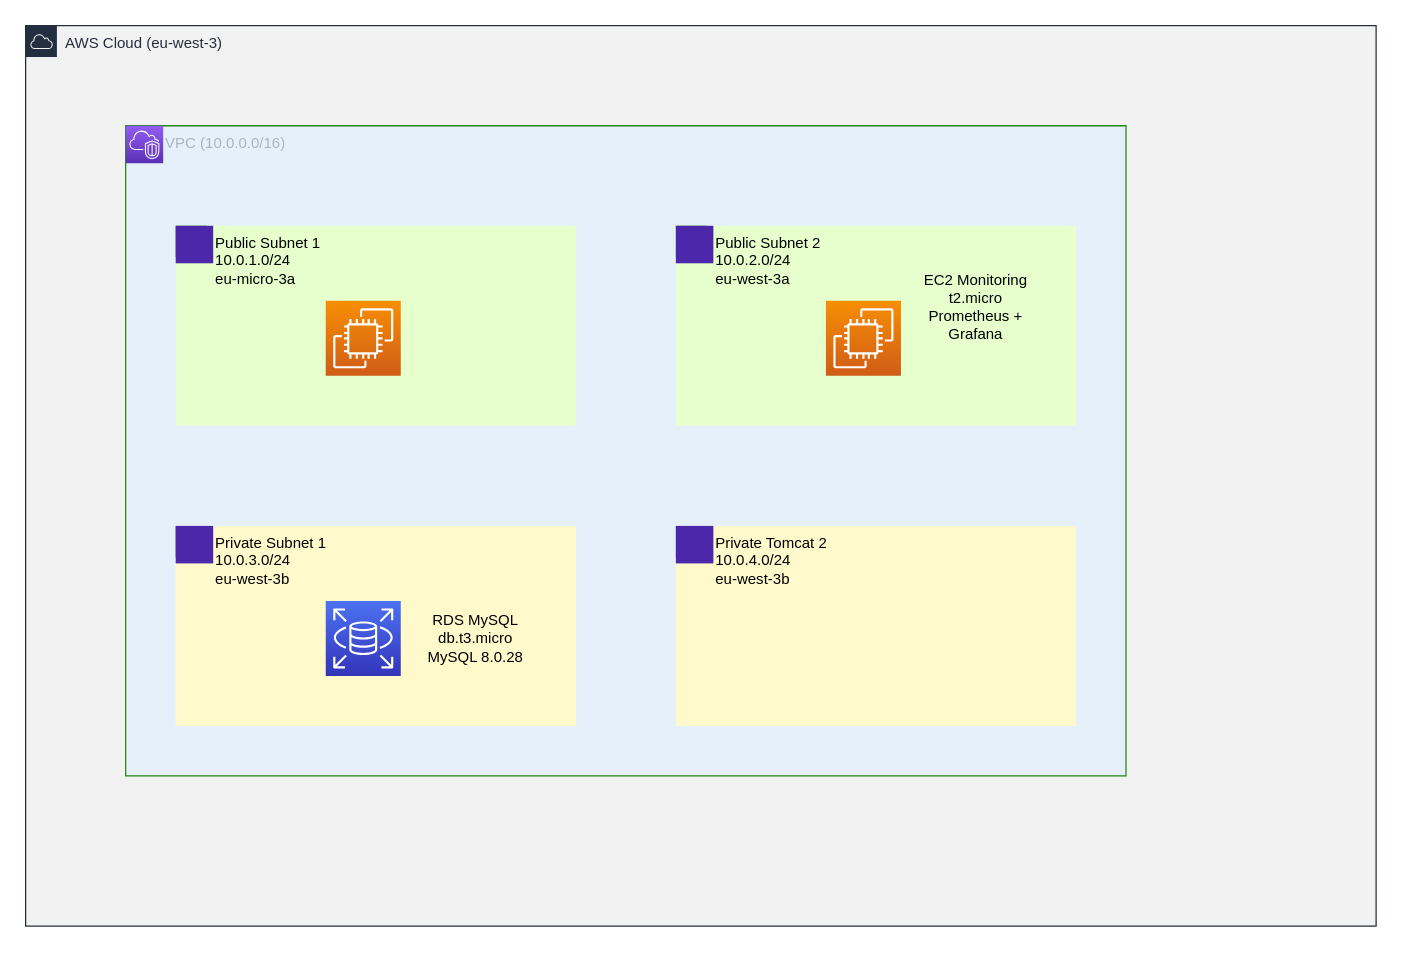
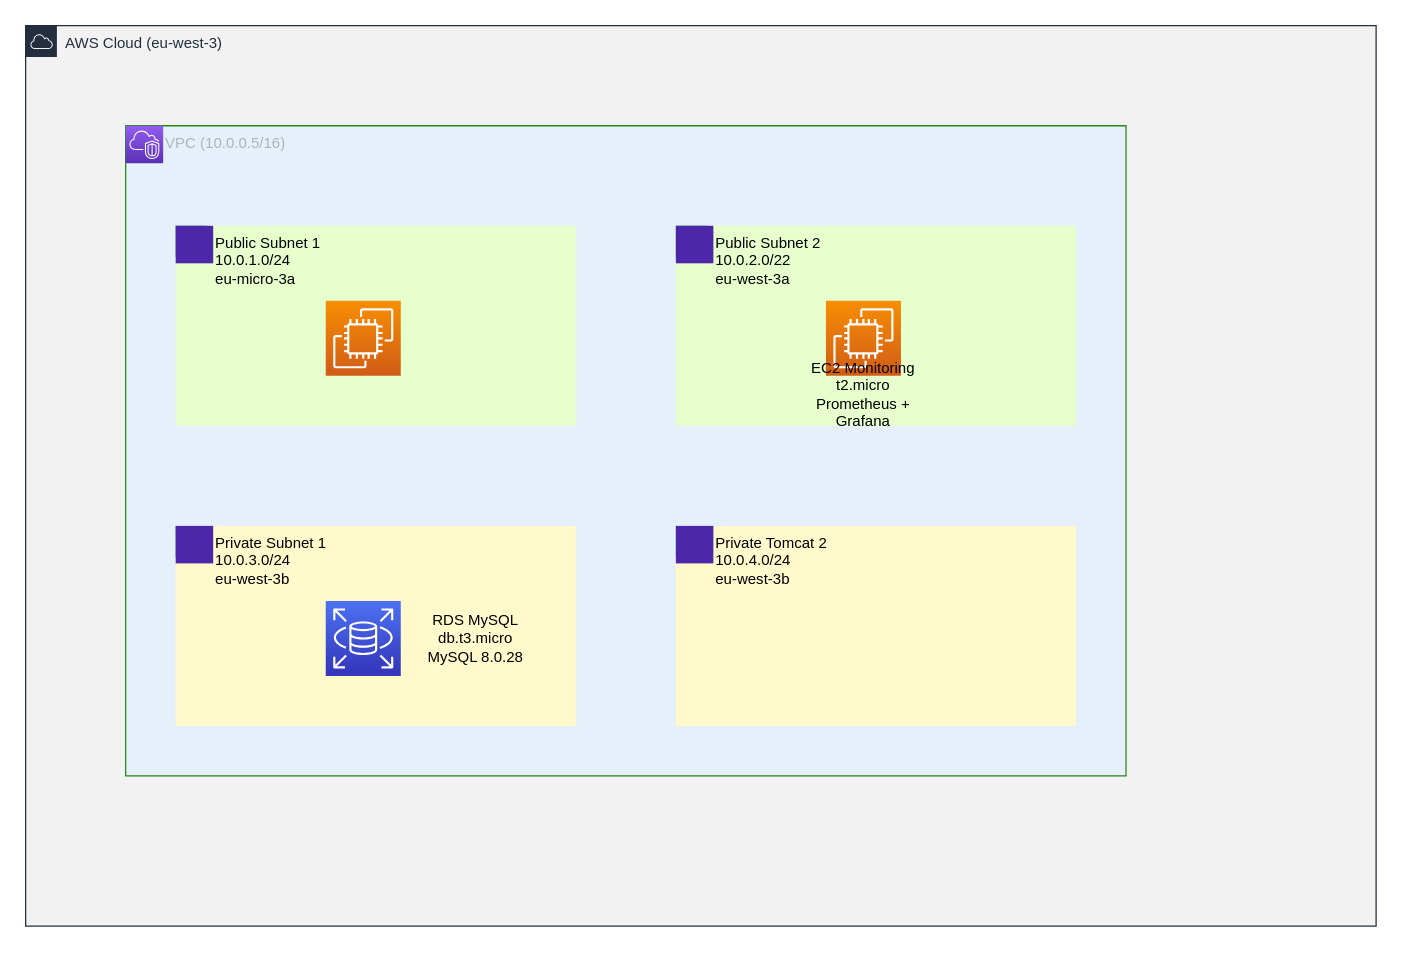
(229, 143) -> (229, 143)
(771, 261) -> (771, 261)
(976, 307) -> (863, 394)
